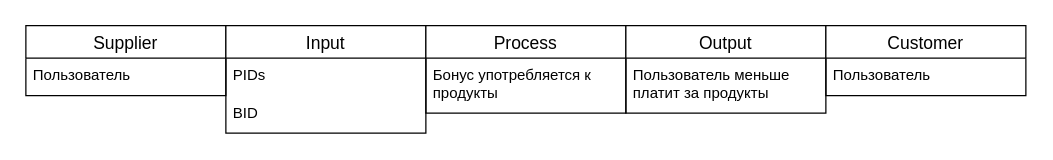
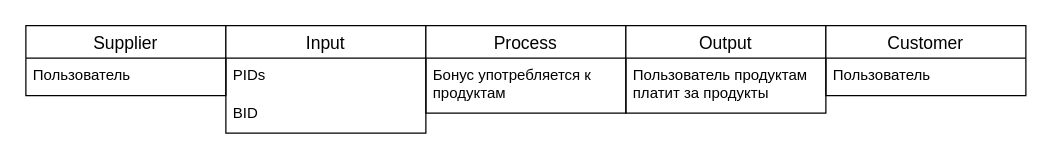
(527, 85) -> (527, 85)
(727, 85) -> (727, 85)
